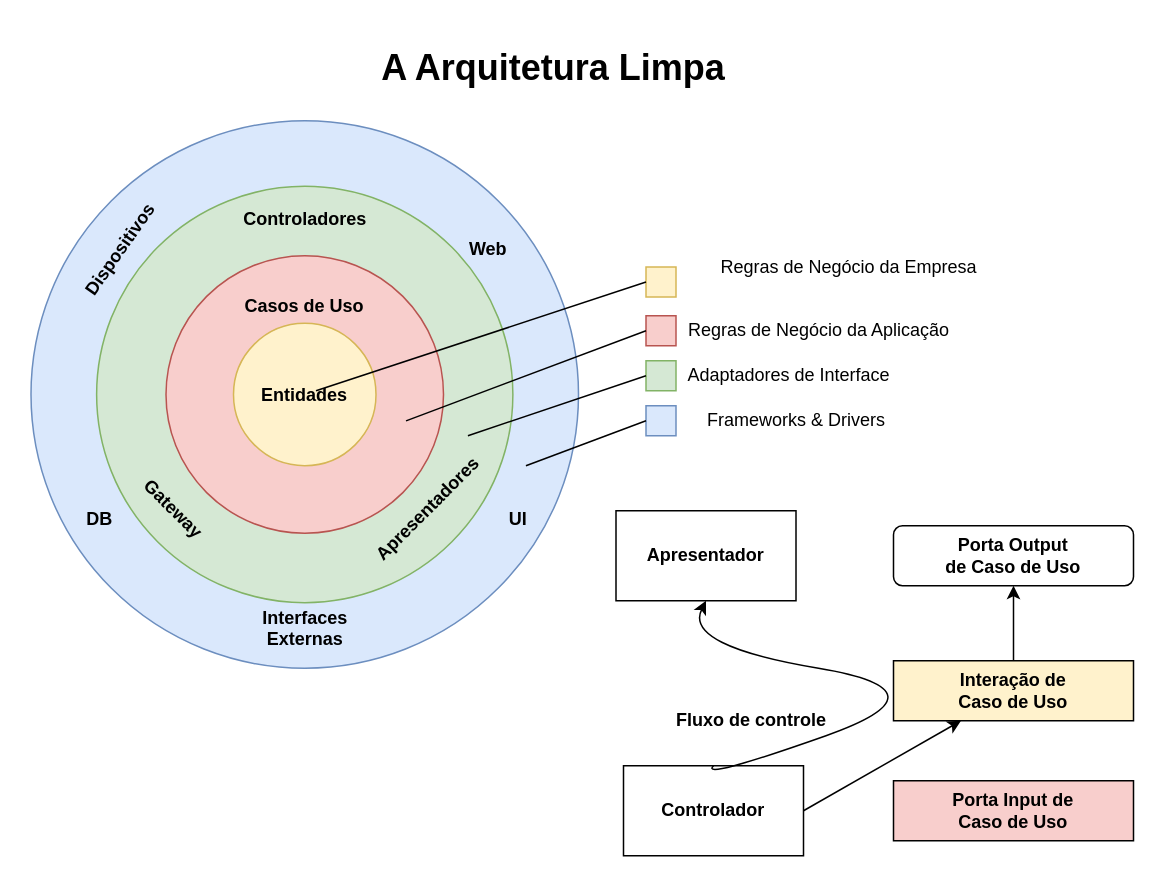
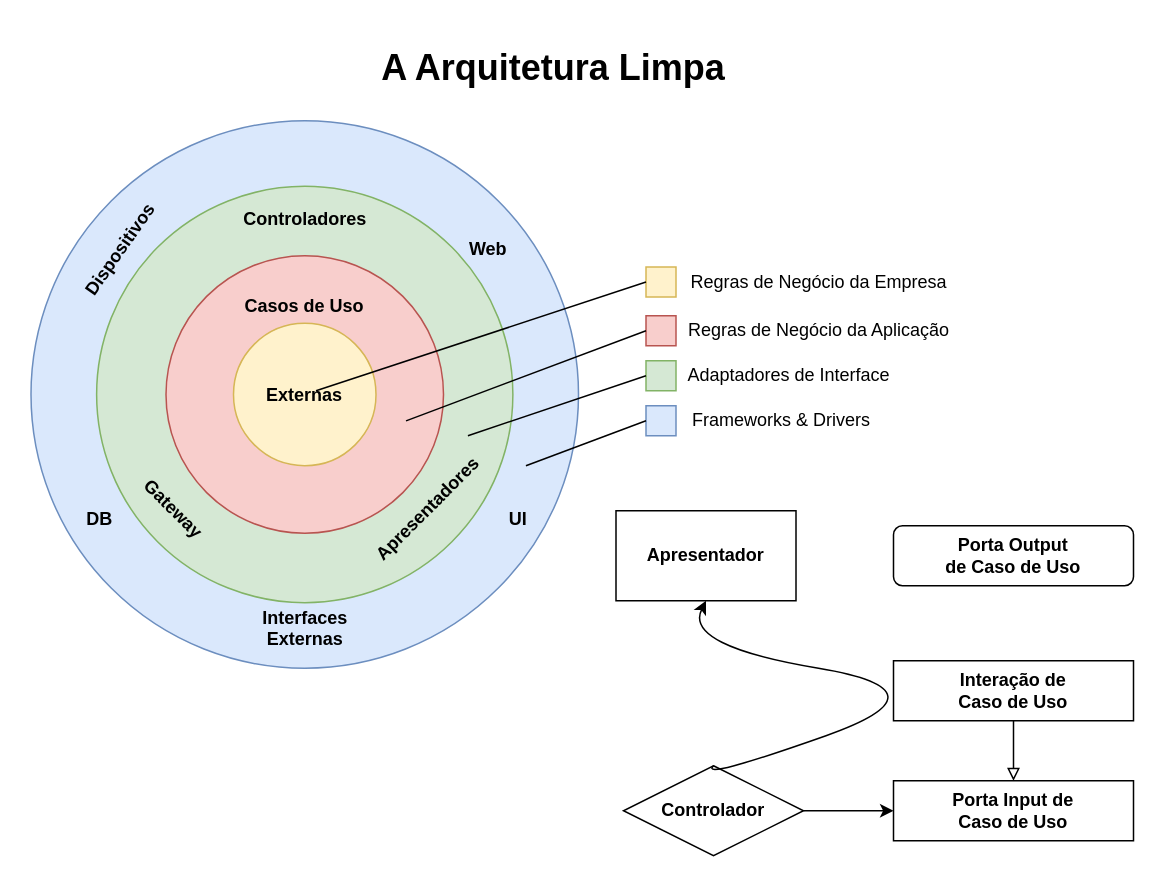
(848, 267) -> (818, 282)
(305, 395) -> (305, 395)
(796, 421) -> (781, 421)
(1013, 629) -> none
(1013, 691) -> (1013, 691)
(751, 721) -> none
none -> (1013, 744)
(877, 768) -> (843, 811)
(713, 811) -> (713, 811)
(1013, 811) -> (1013, 811)
